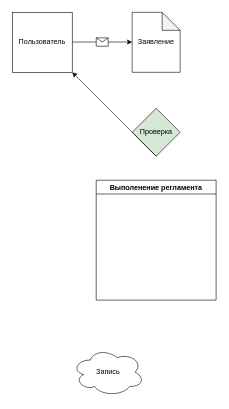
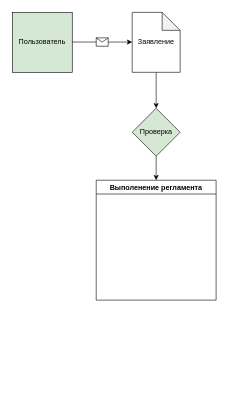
(42, 42) -> (42, 42)
none -> (156, 102)
(104, 104) -> (156, 174)
(108, 372) -> none
